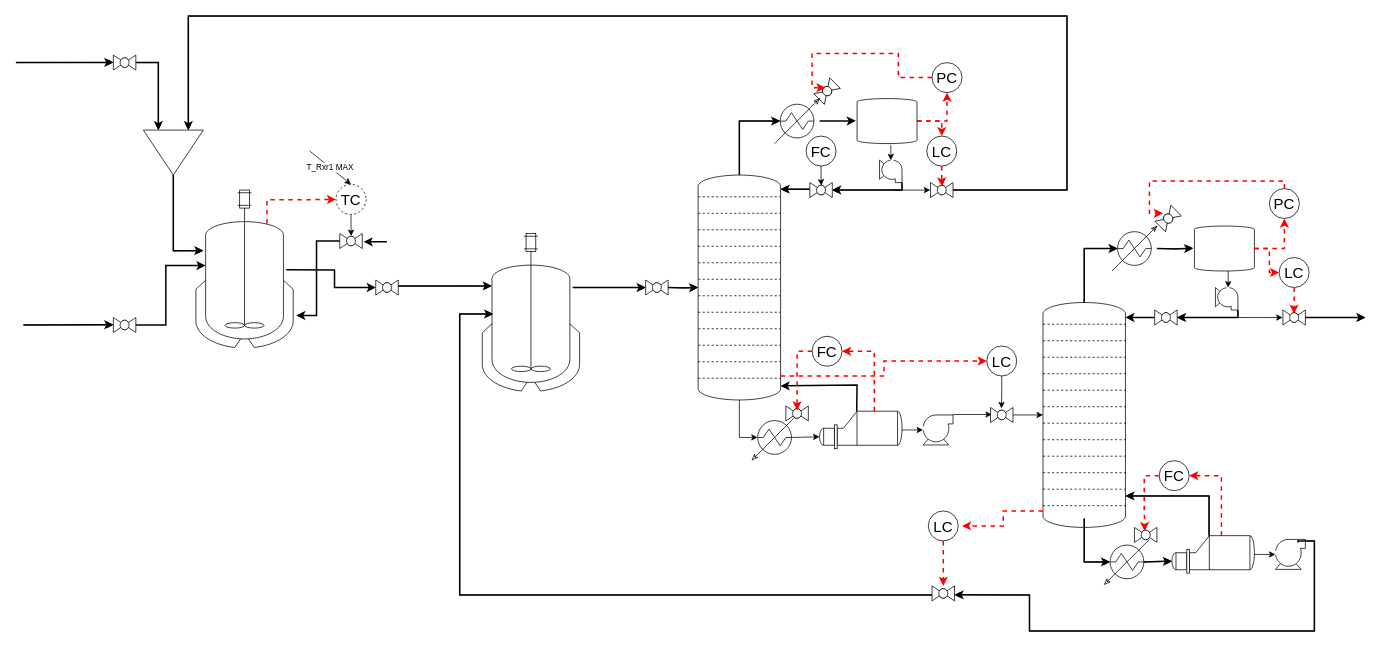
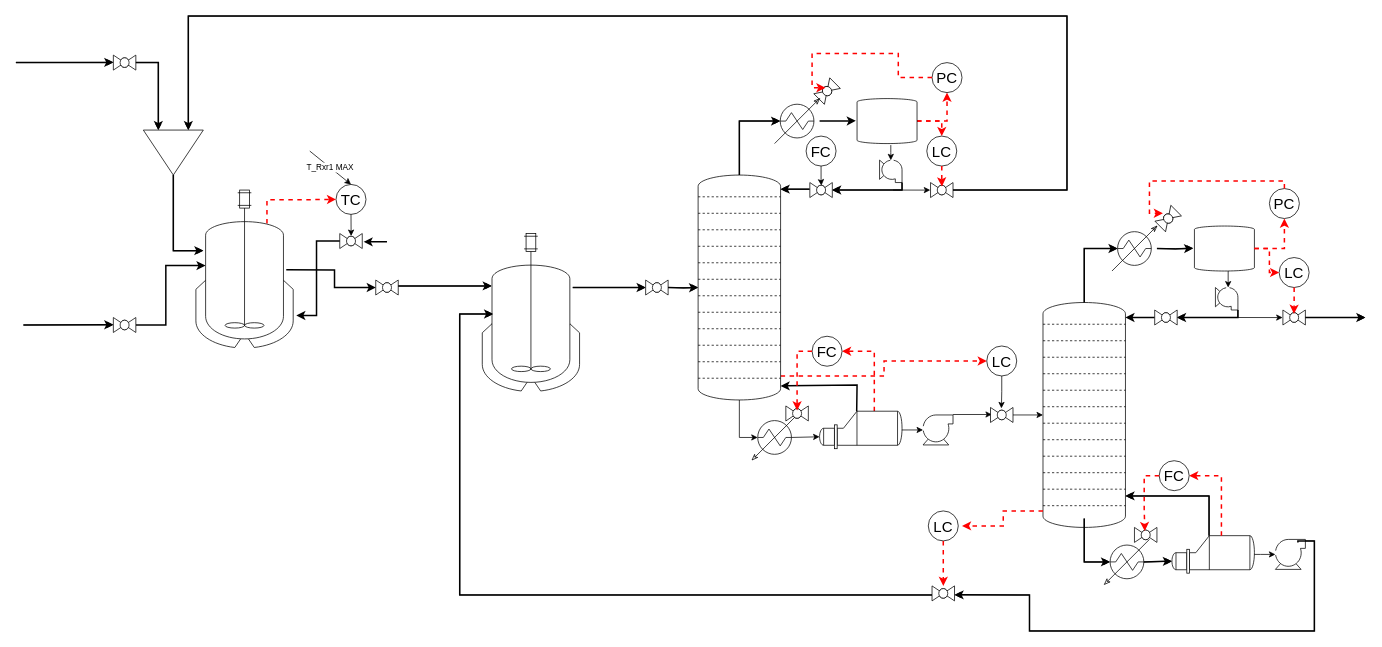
(351, 200) -> (351, 200)
